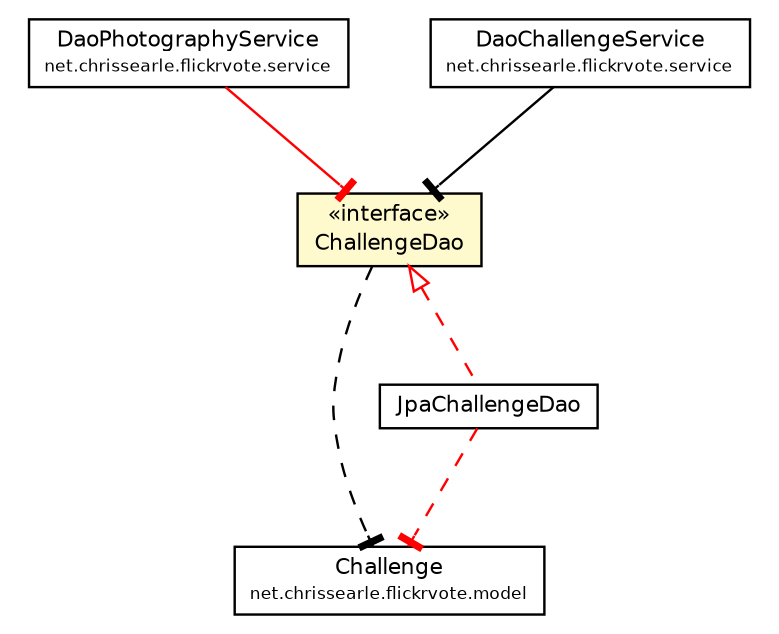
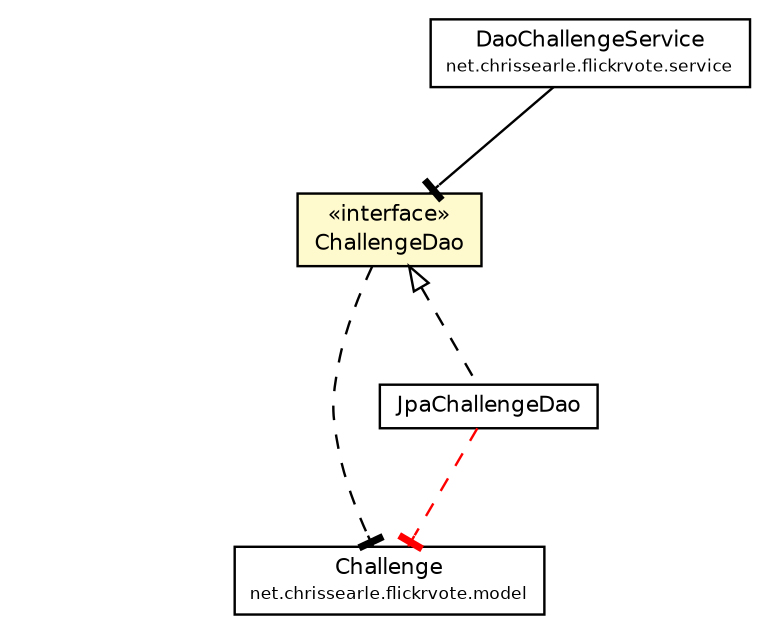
(189, 53) -> none
(449, 336) -> (449, 336)
